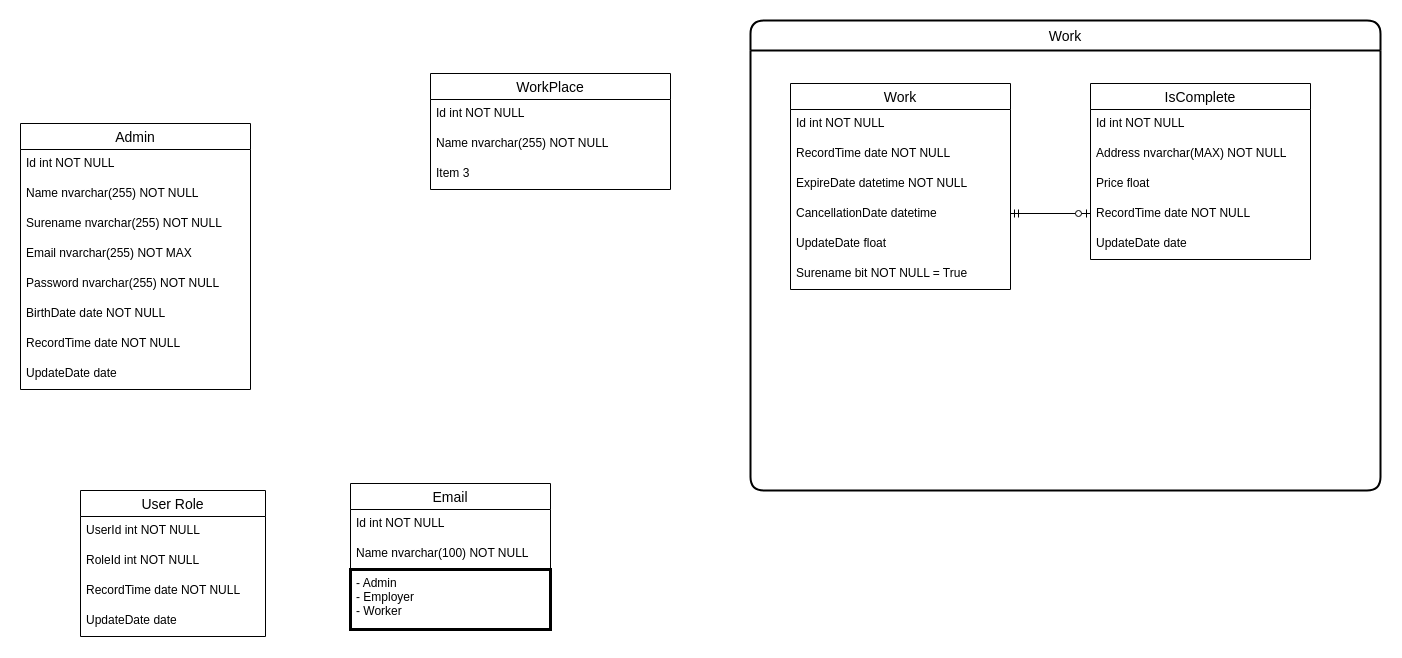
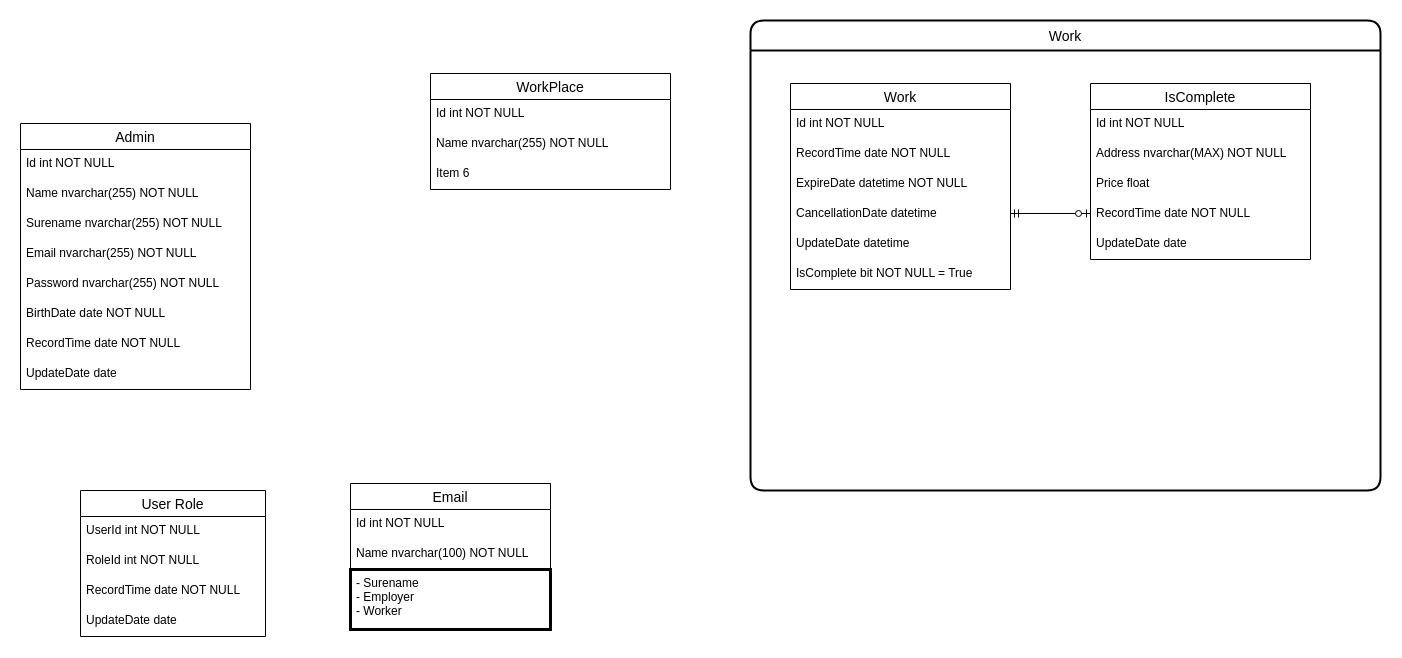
(455, 173) -> (455, 173)
(847, 243) -> (857, 243)
(110, 253) -> (114, 253)
(881, 273) -> (886, 273)
(376, 583) -> (388, 583)
